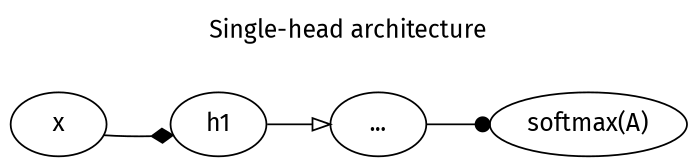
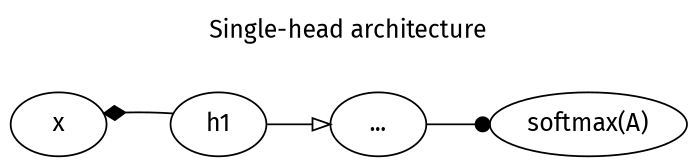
(128, 136) -> (149, 112)
